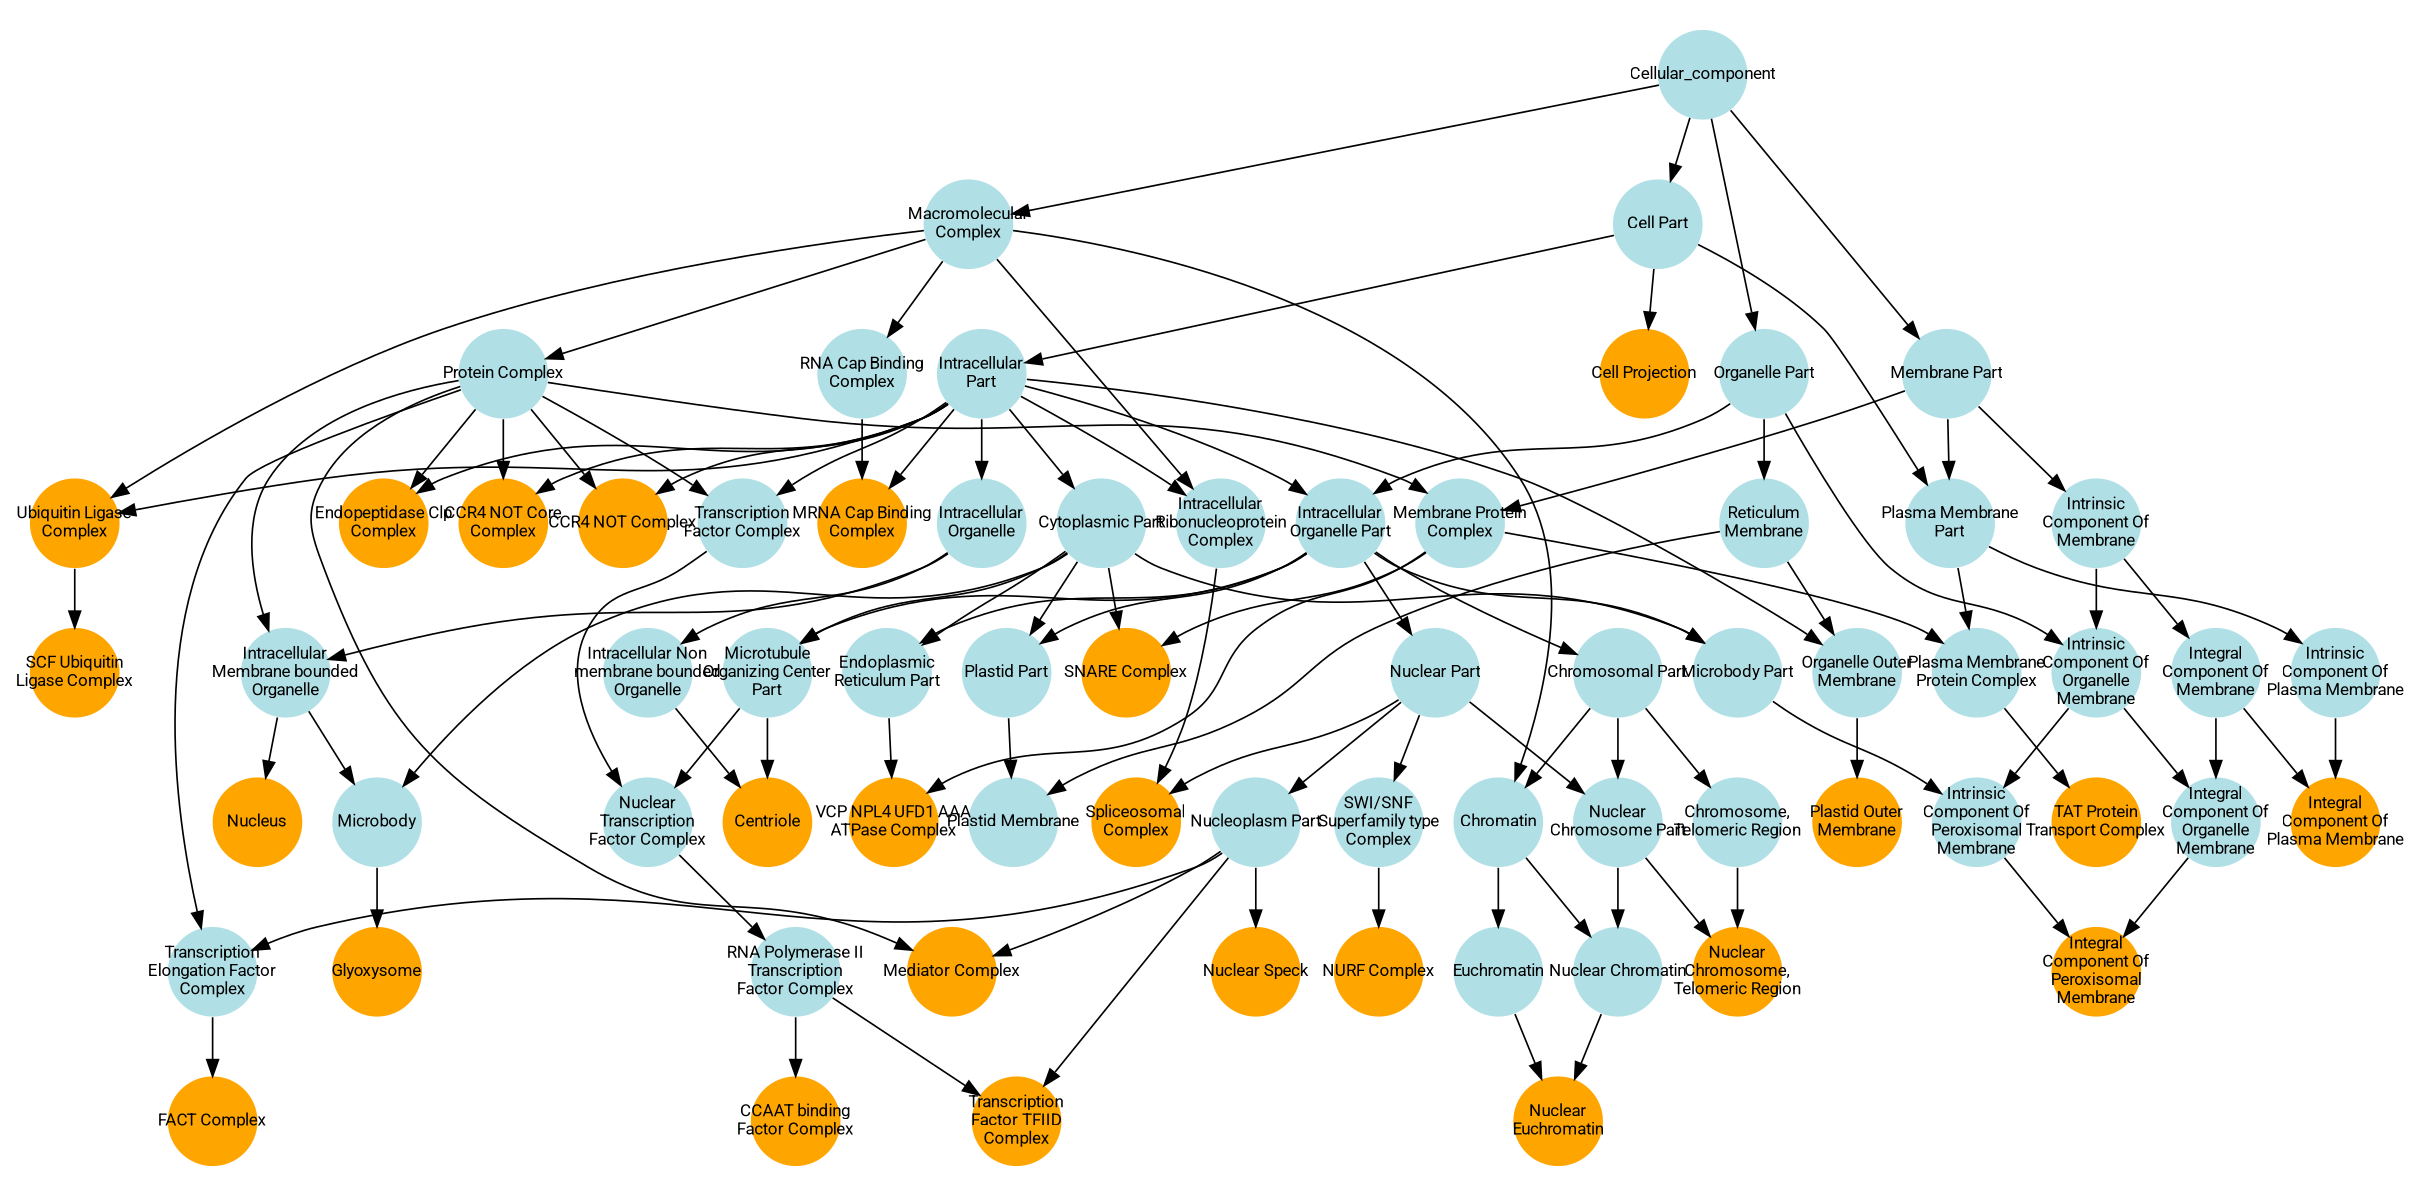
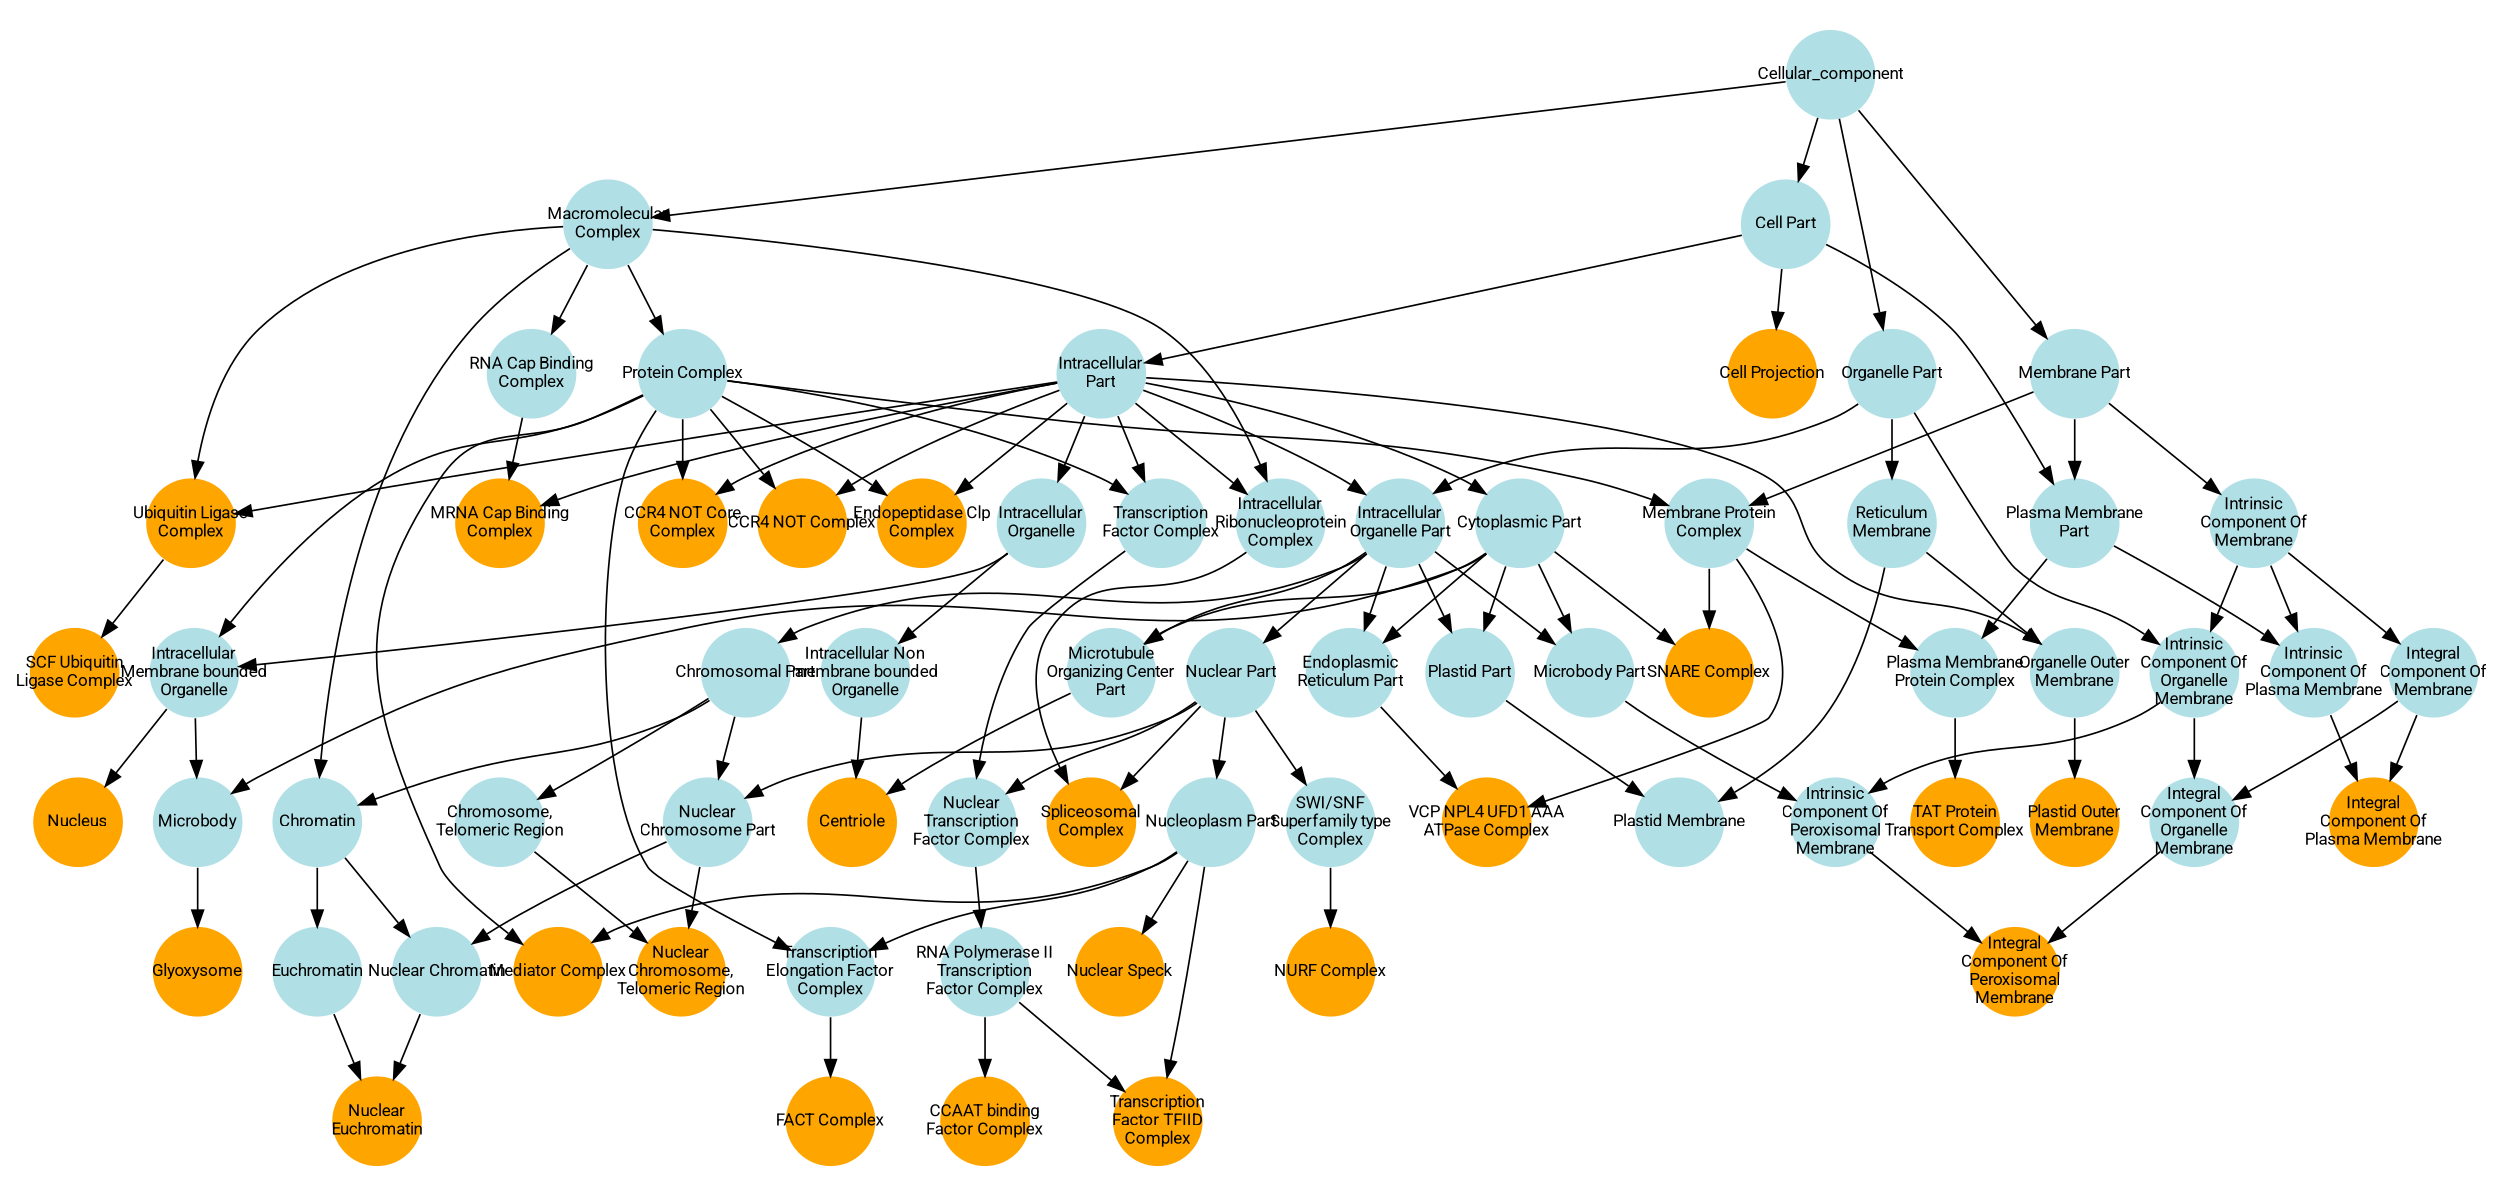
none -> (2281, 590)
(714, 739) -> (1078, 756)
